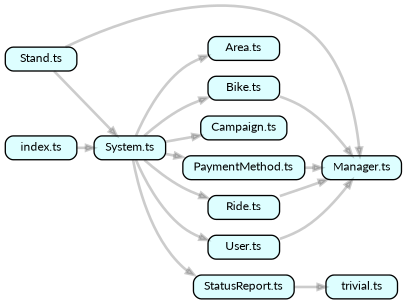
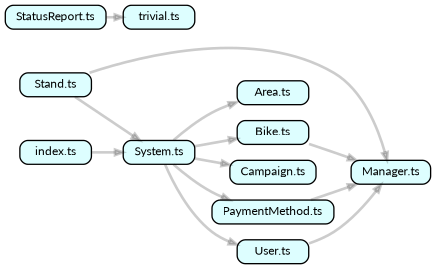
(244, 207) -> none
(151, 220) -> none
